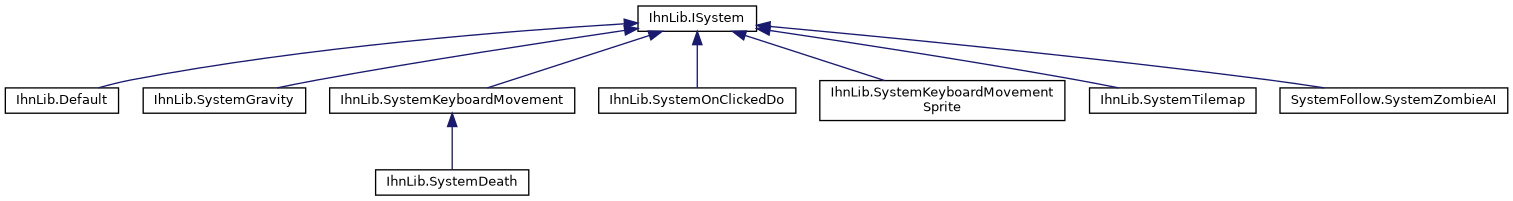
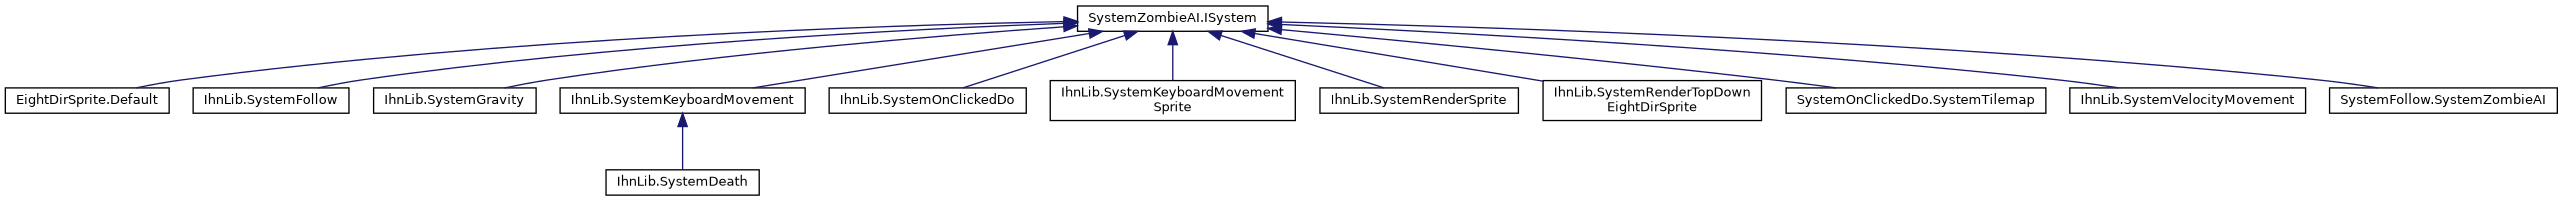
(697, 19) -> (1173, 19)
(62, 101) -> (87, 101)
none -> (271, 101)
(1173, 101) -> (1916, 101)
none -> (1419, 101)
none -> (1652, 101)
none -> (2188, 101)
